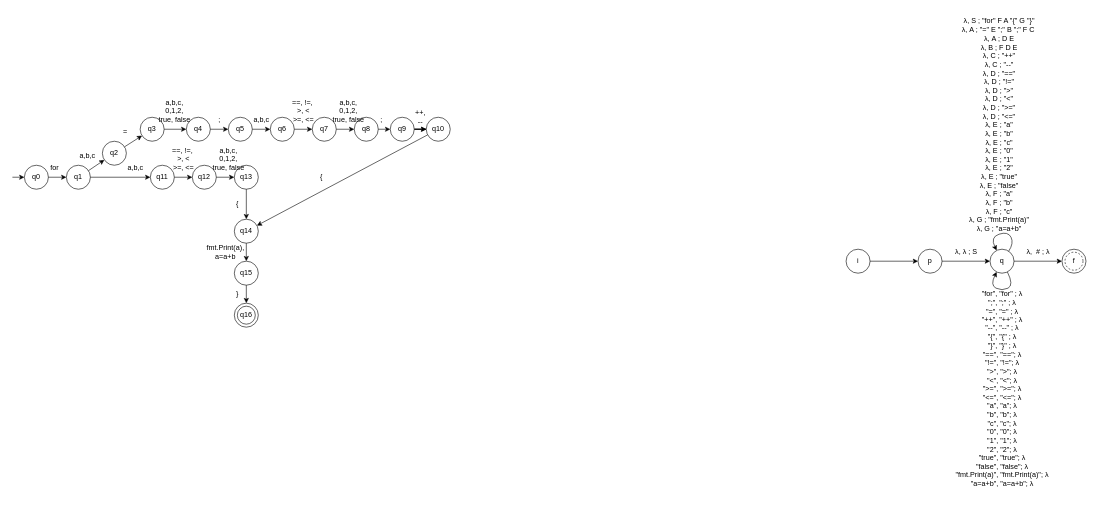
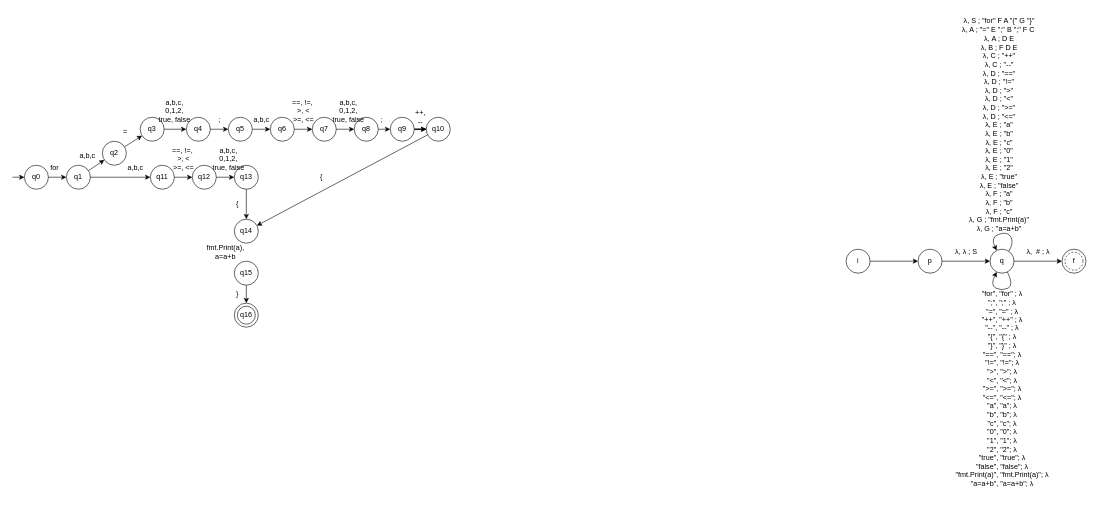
(246, 255) -> none
